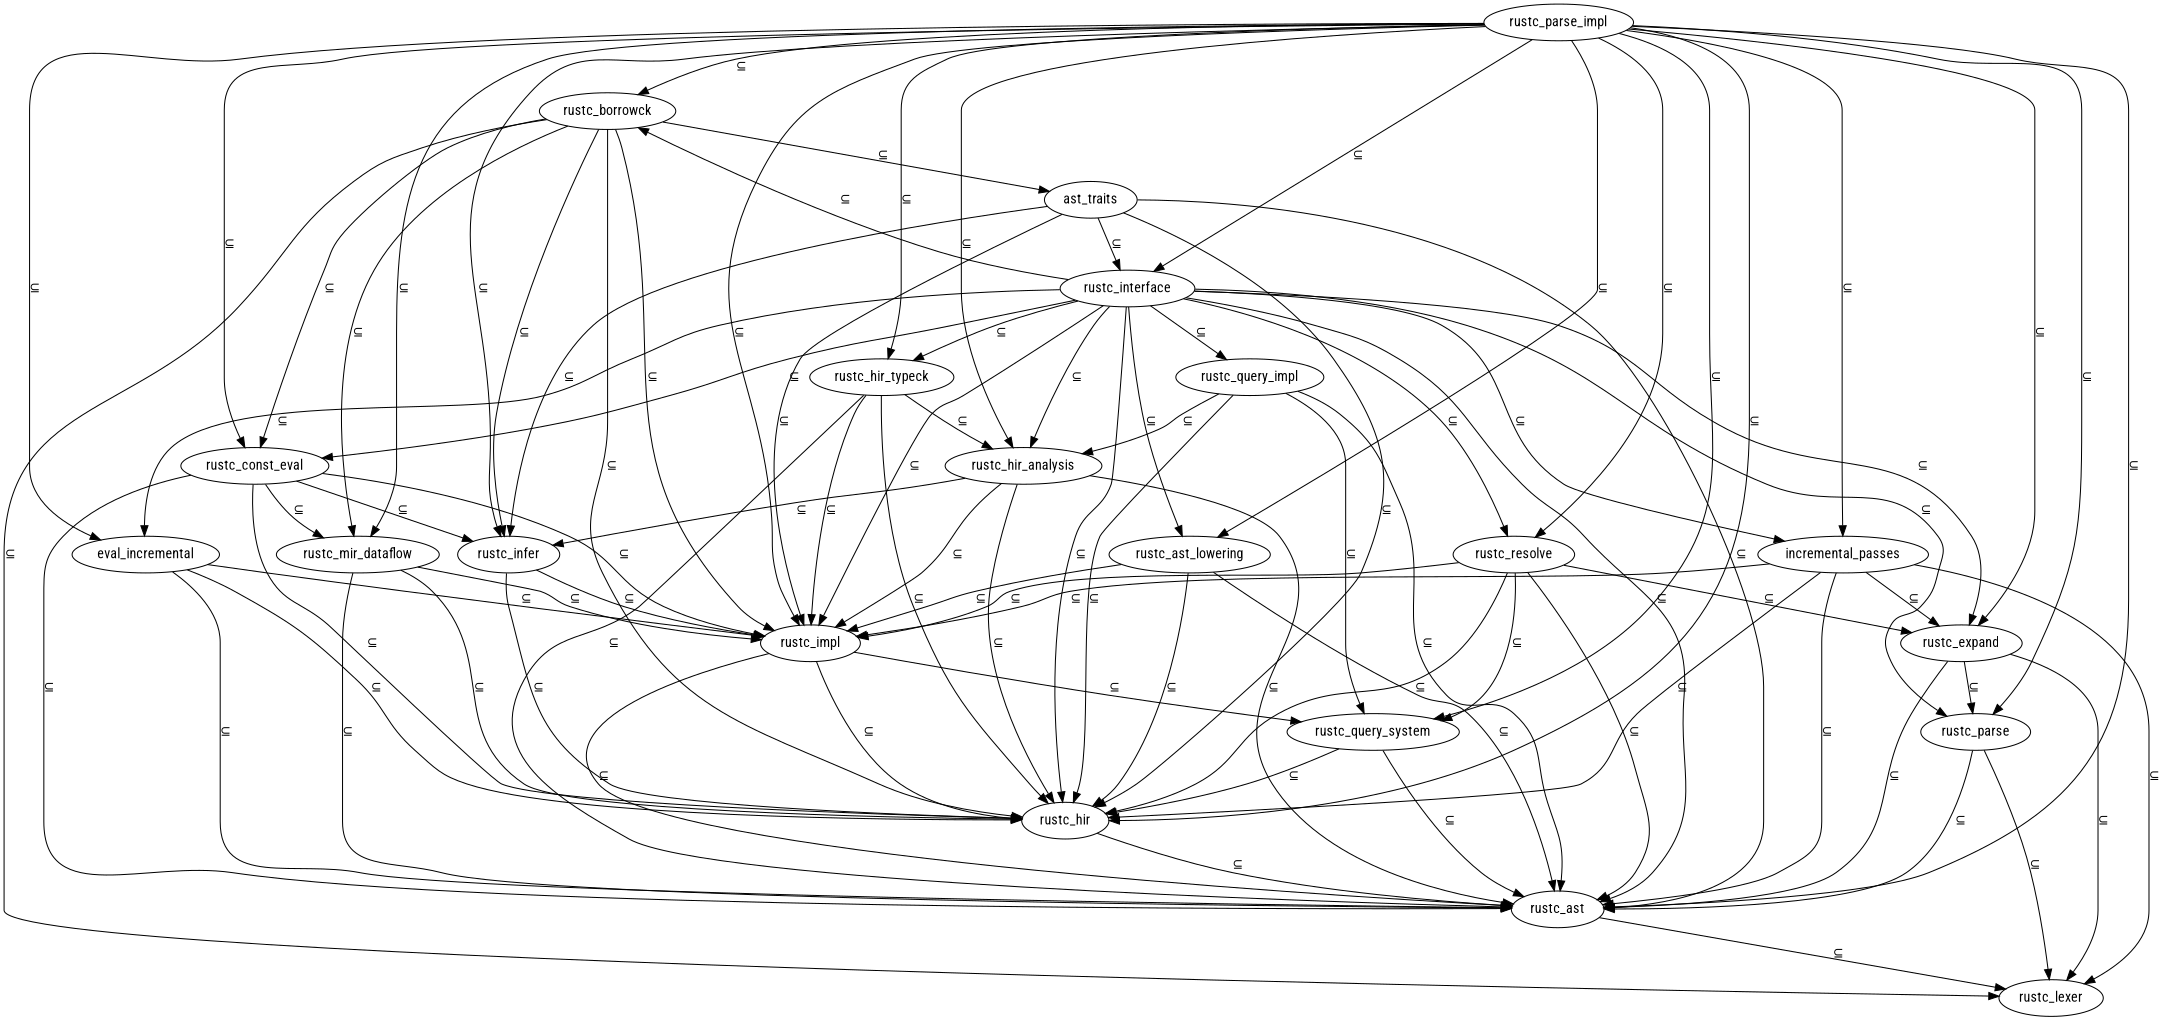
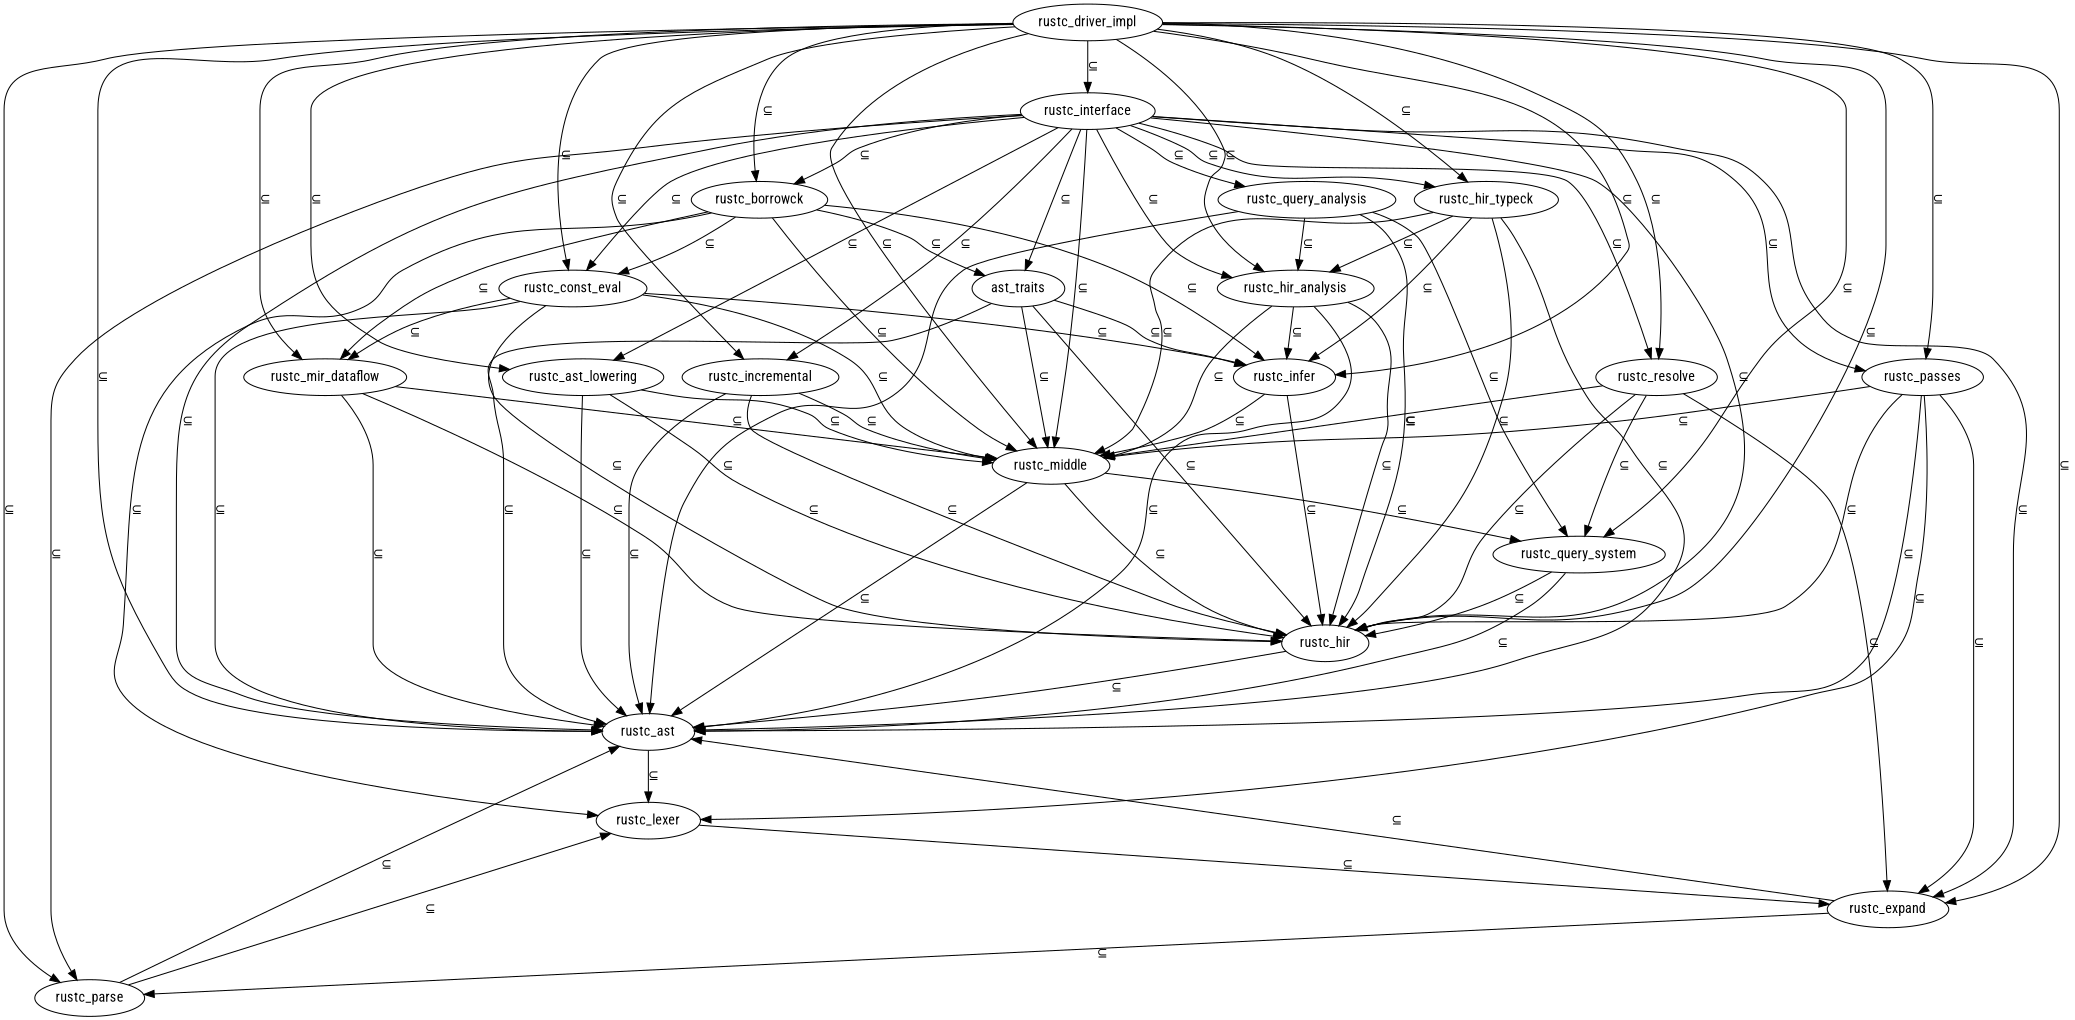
(1559, 22) -> (1088, 22)
(1107, 239) -> (1055, 195)
none -> (1400, 292)
(1250, 377) -> (1307, 200)
(146, 555) -> (761, 377)
(1843, 555) -> (1923, 377)
(614, 594) -> none
(810, 643) -> (1051, 466)
(1619, 723) -> none
(2098, 792) -> (1259, 864)
